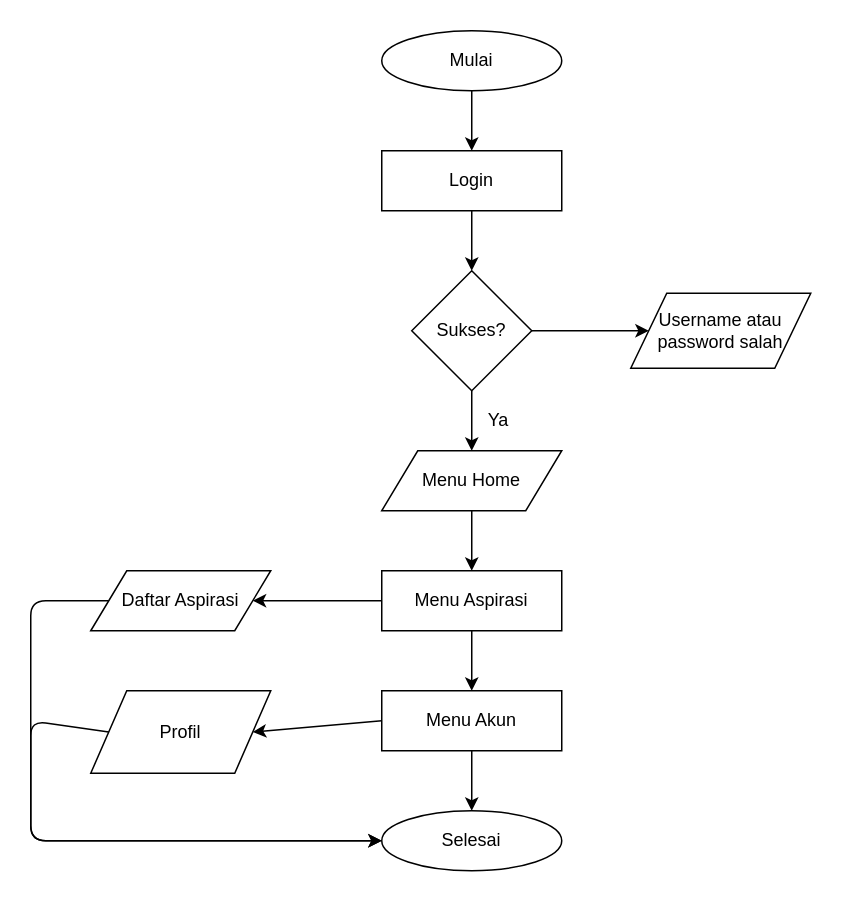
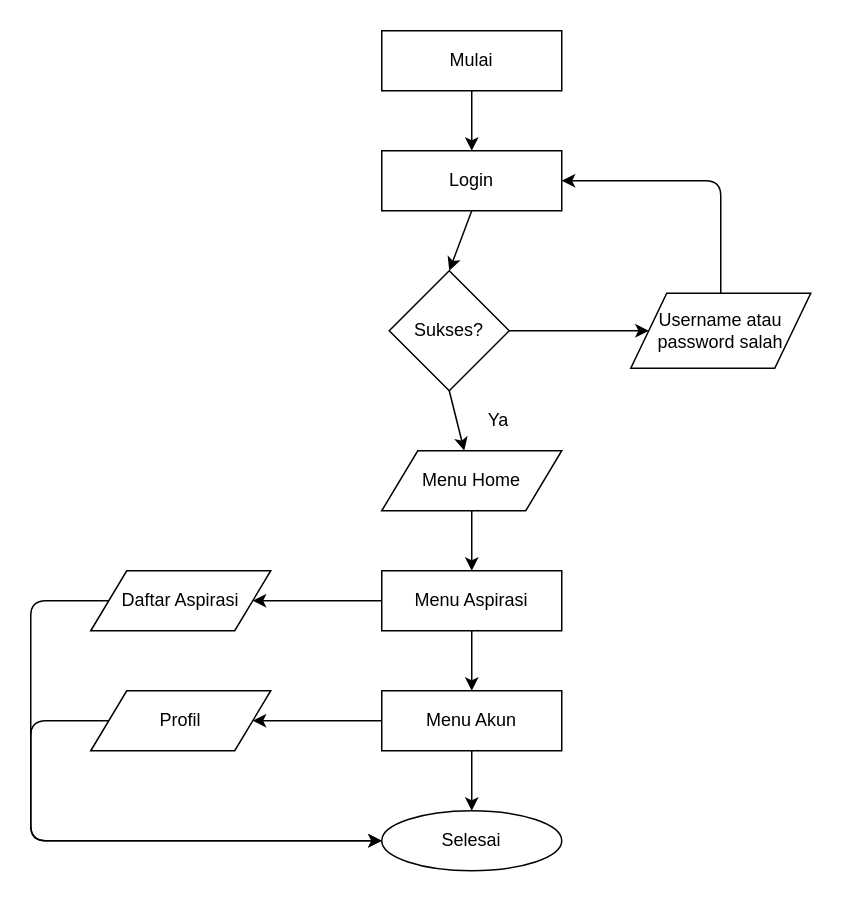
(472, 61) -> (472, 61)
none -> (698, 181)
(472, 331) -> (449, 331)
(181, 732) -> (181, 721)
